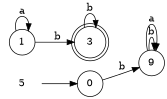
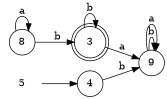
(22, 42) -> (22, 42)
none -> (119, 52)
(90, 84) -> (90, 84)
